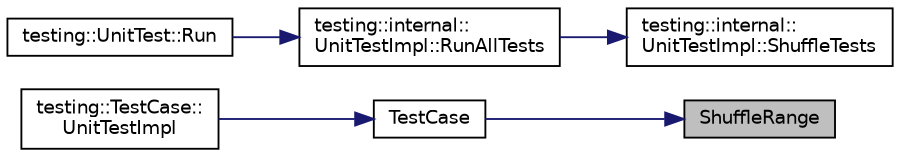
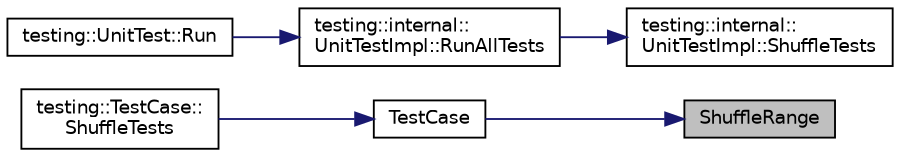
(120, 119) -> (120, 119)
